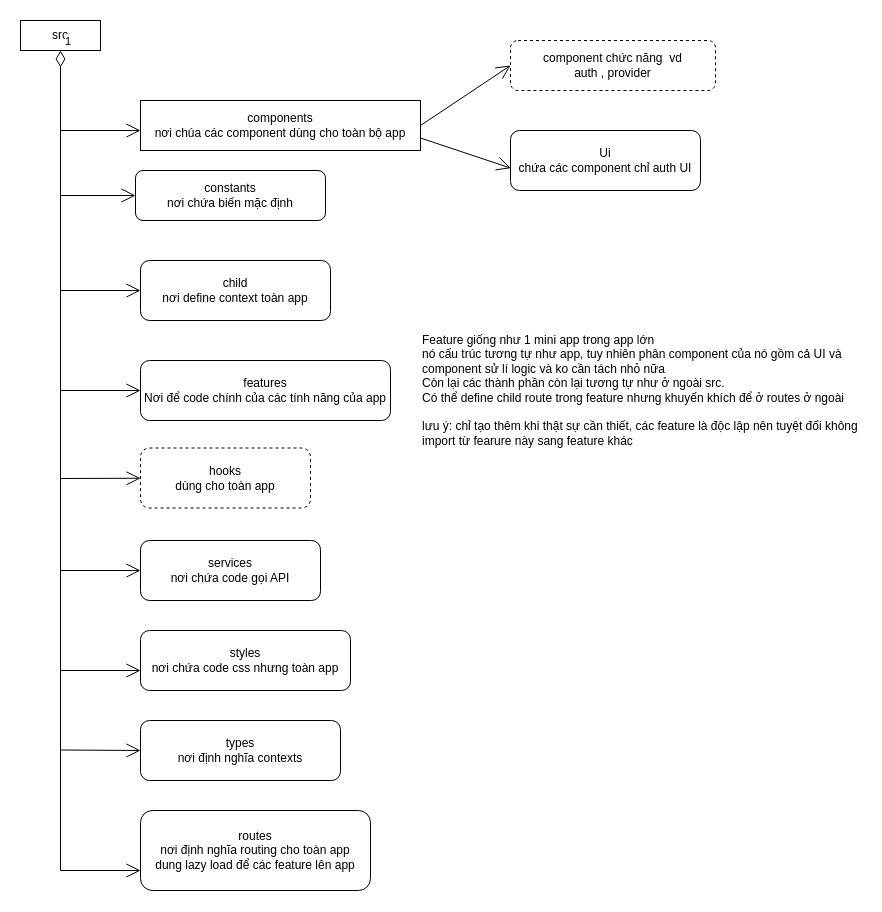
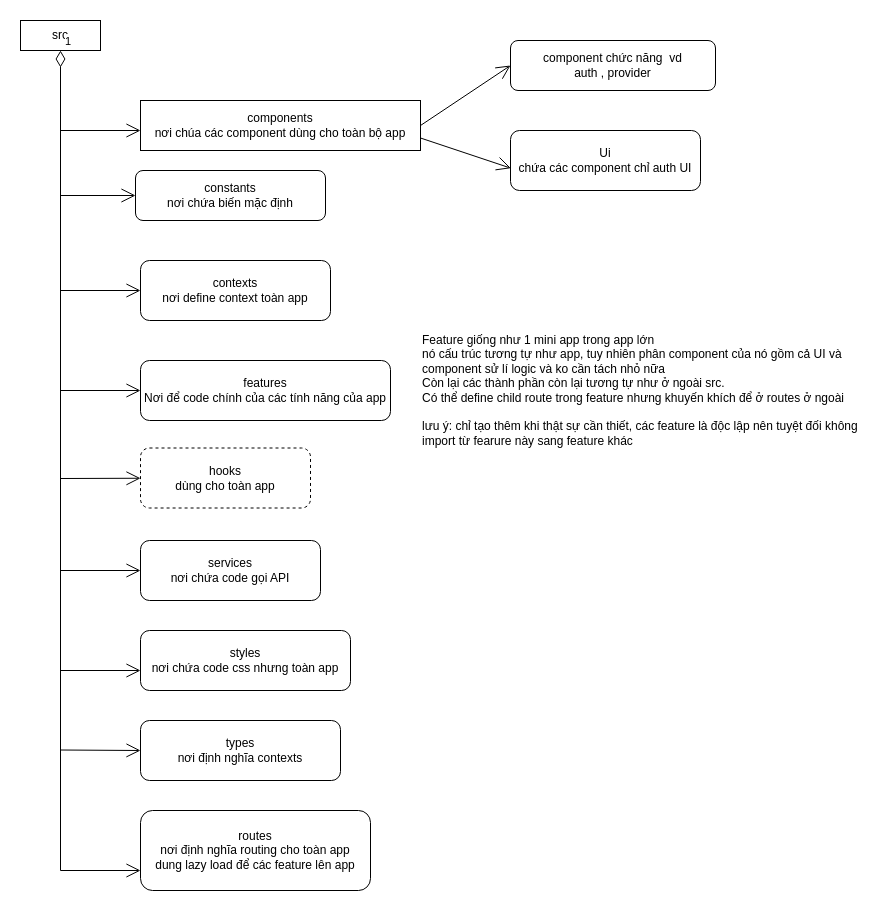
(613, 66) -> (613, 66)
(236, 291) -> (236, 291)
